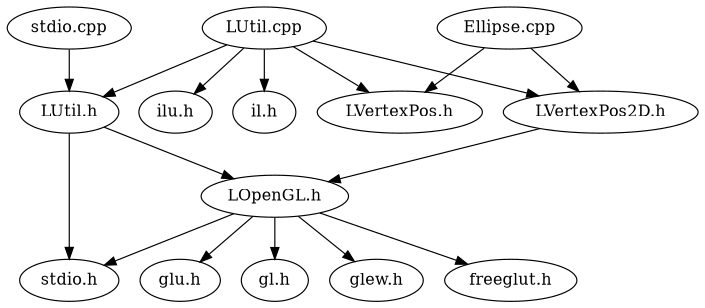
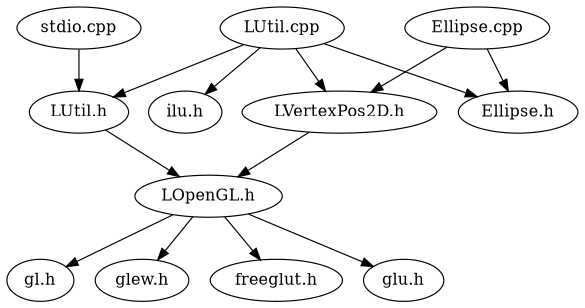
(264, 112) -> none
(400, 112) -> (518, 112)
(69, 280) -> none
